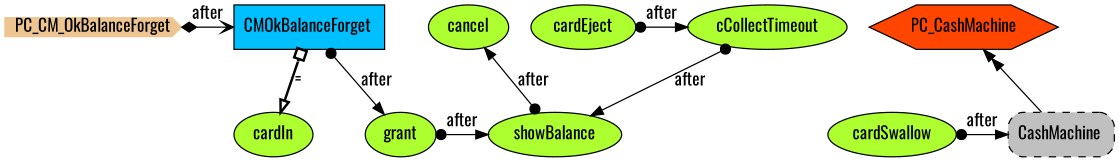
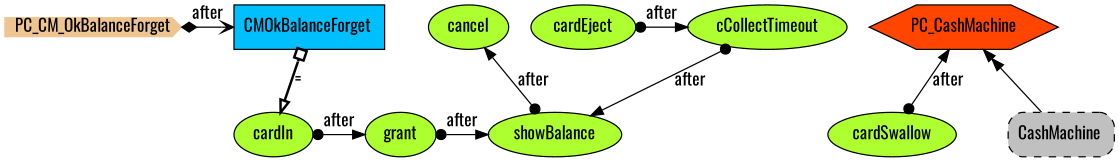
(355, 81) -> (338, 135)
(981, 135) -> (927, 82)
